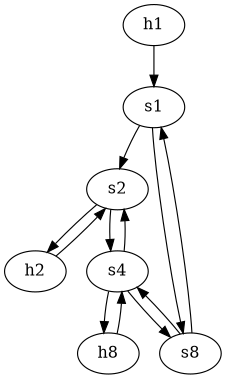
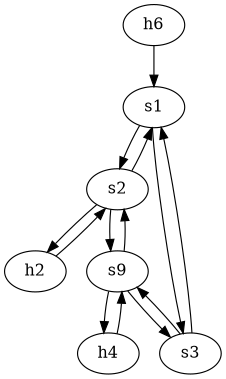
(154, 25) -> (154, 25)
none -> (140, 155)
(117, 271) -> (117, 271)
(108, 353) -> (108, 353)
(190, 353) -> (190, 353)
